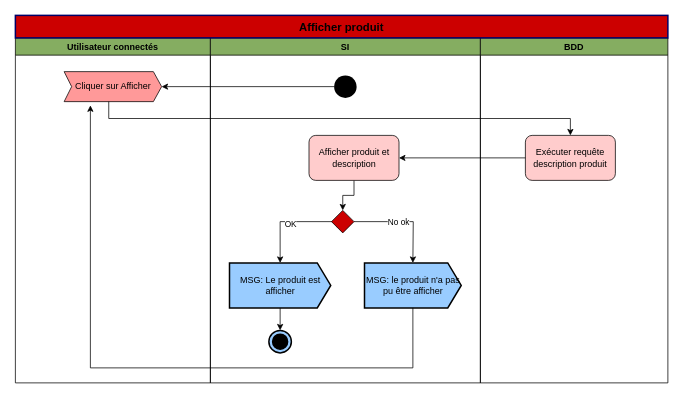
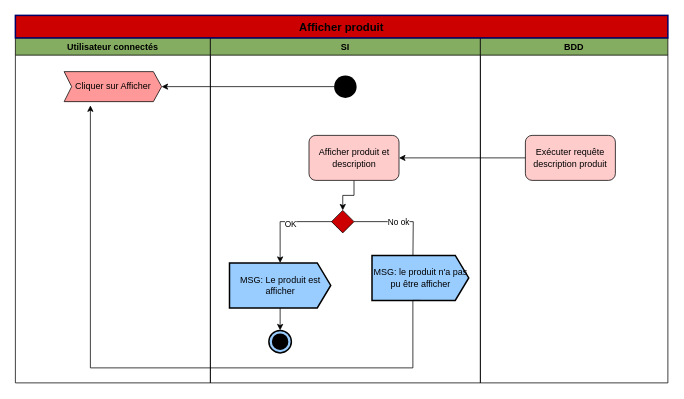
(337, 119) -> none
(413, 285) -> (420, 278)
